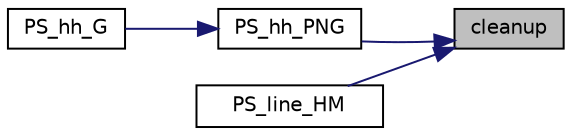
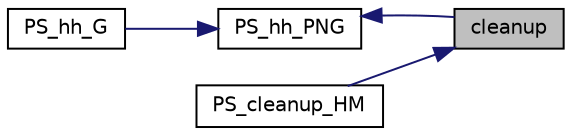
(398, 42) -> (418, 16)
(290, 106) -> (290, 106)
